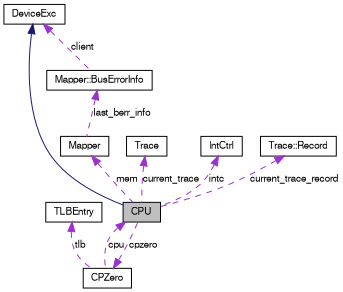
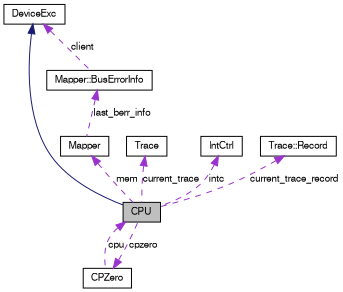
(74, 212) -> none
